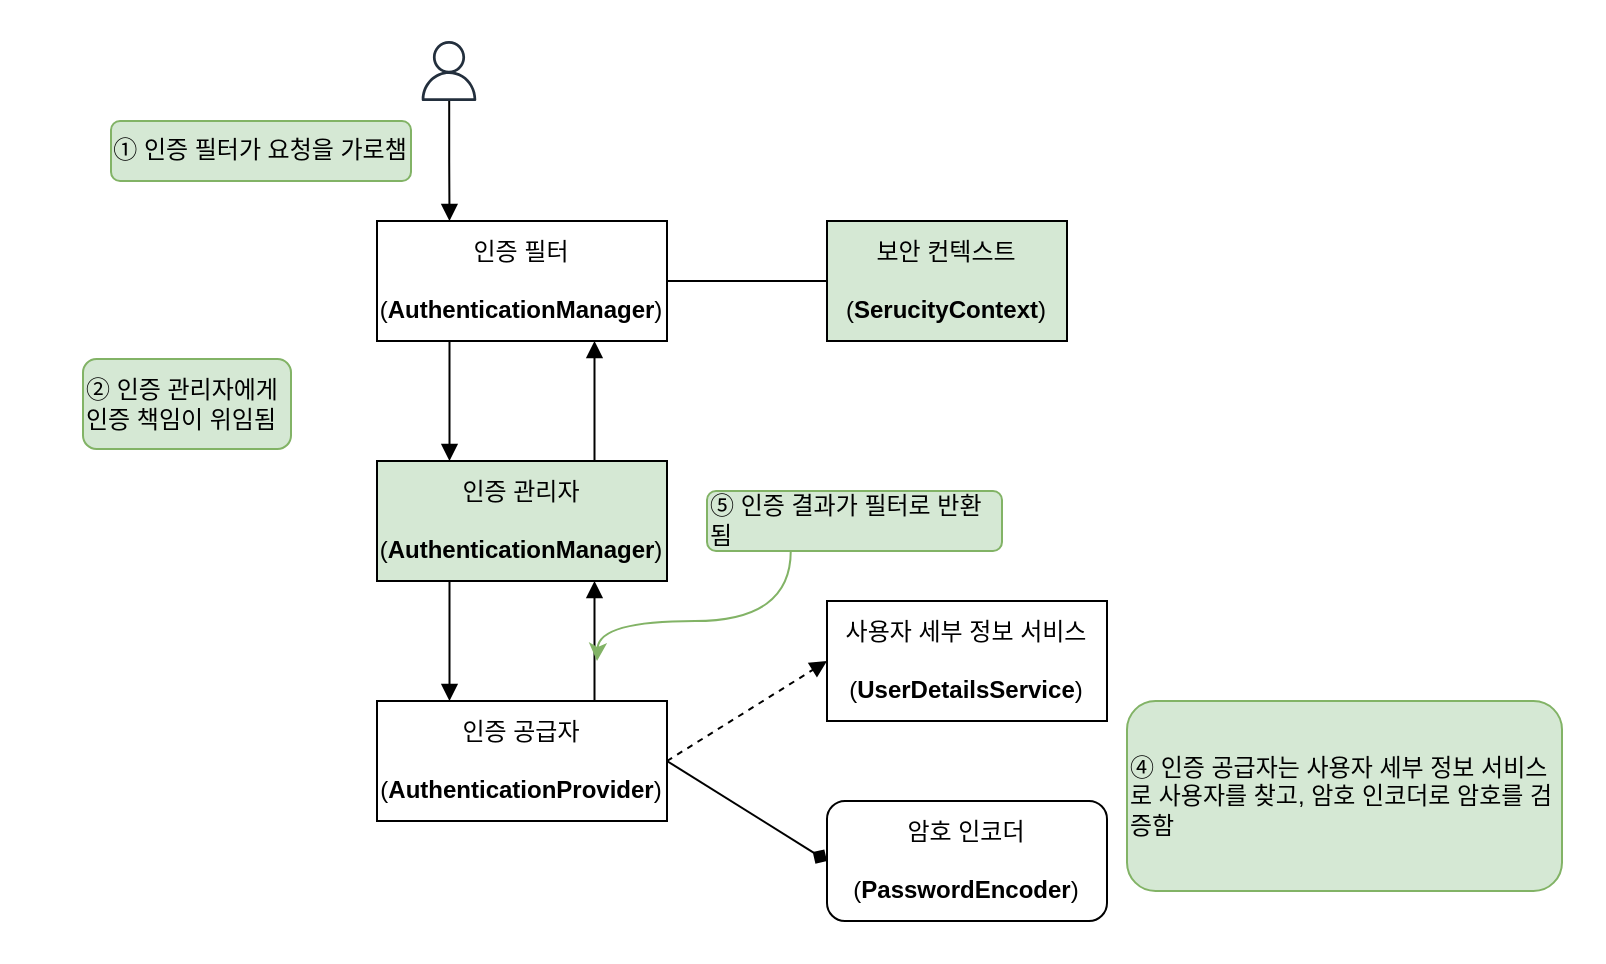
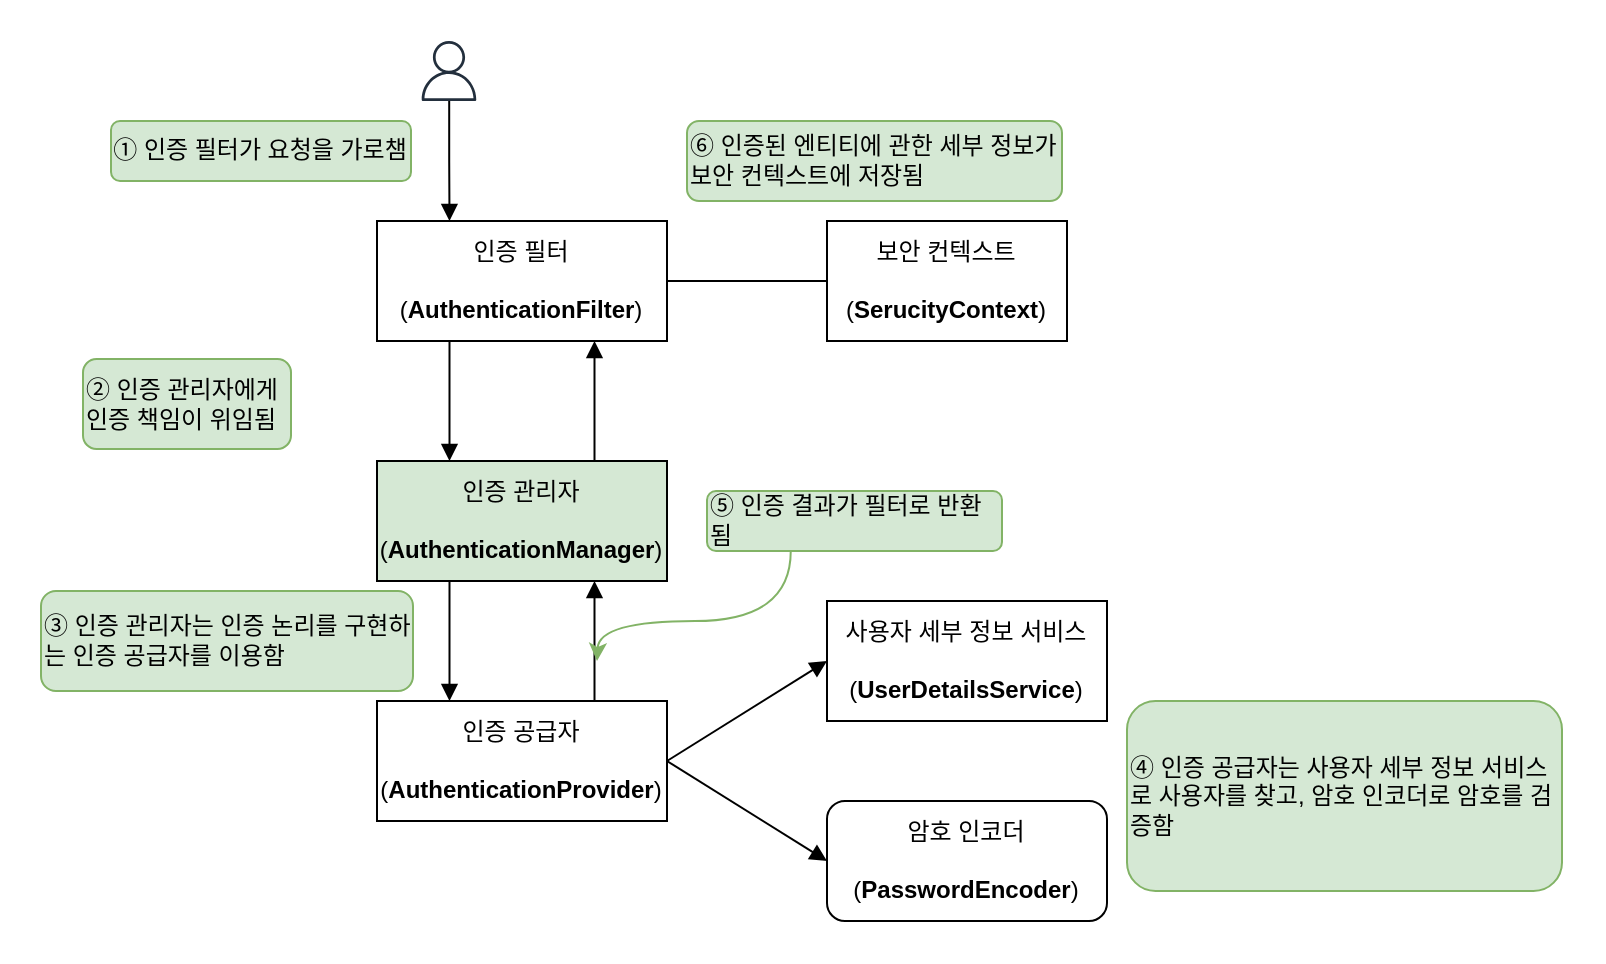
none -> (875, 161)
(522, 281) -> (522, 281)
(947, 281) -> (947, 281)
none -> (227, 641)
(739, 716) -> (739, 716)
(812, 852) -> (812, 851)
